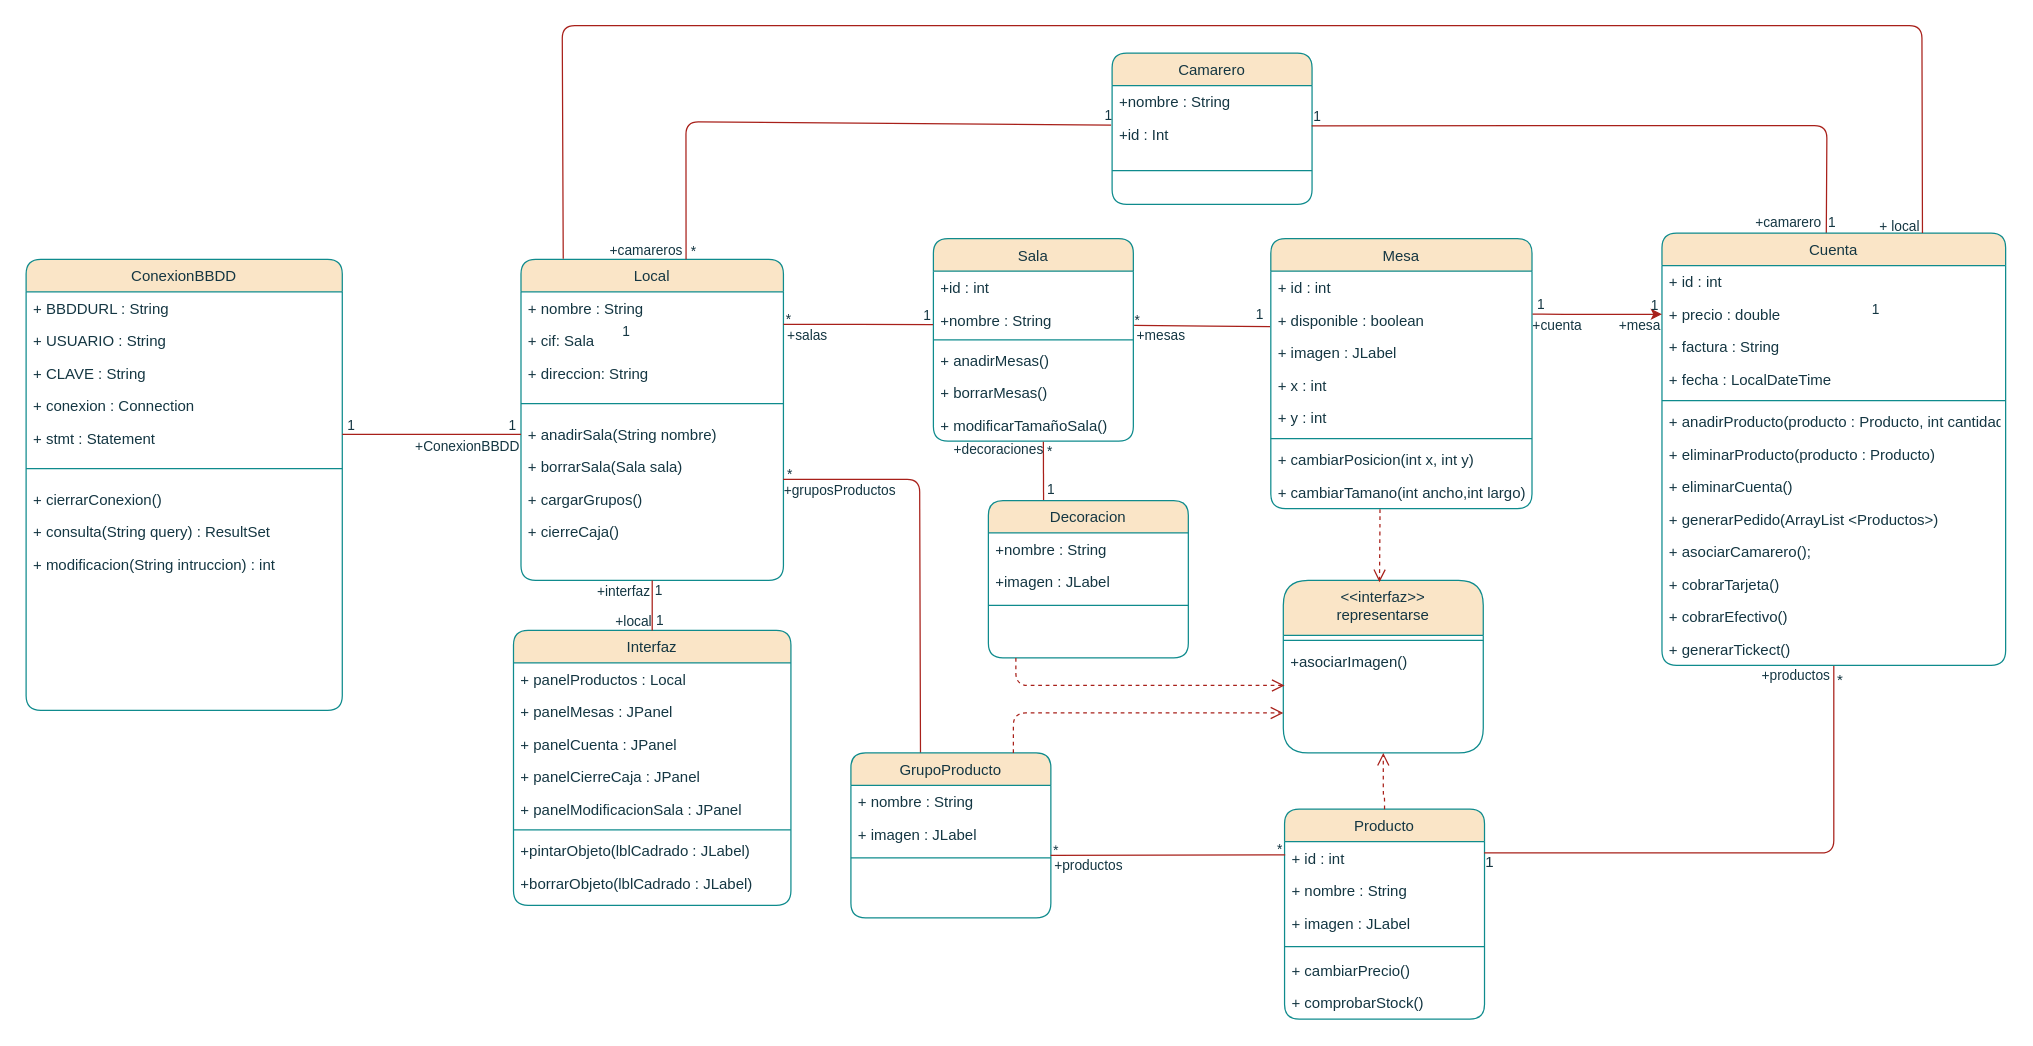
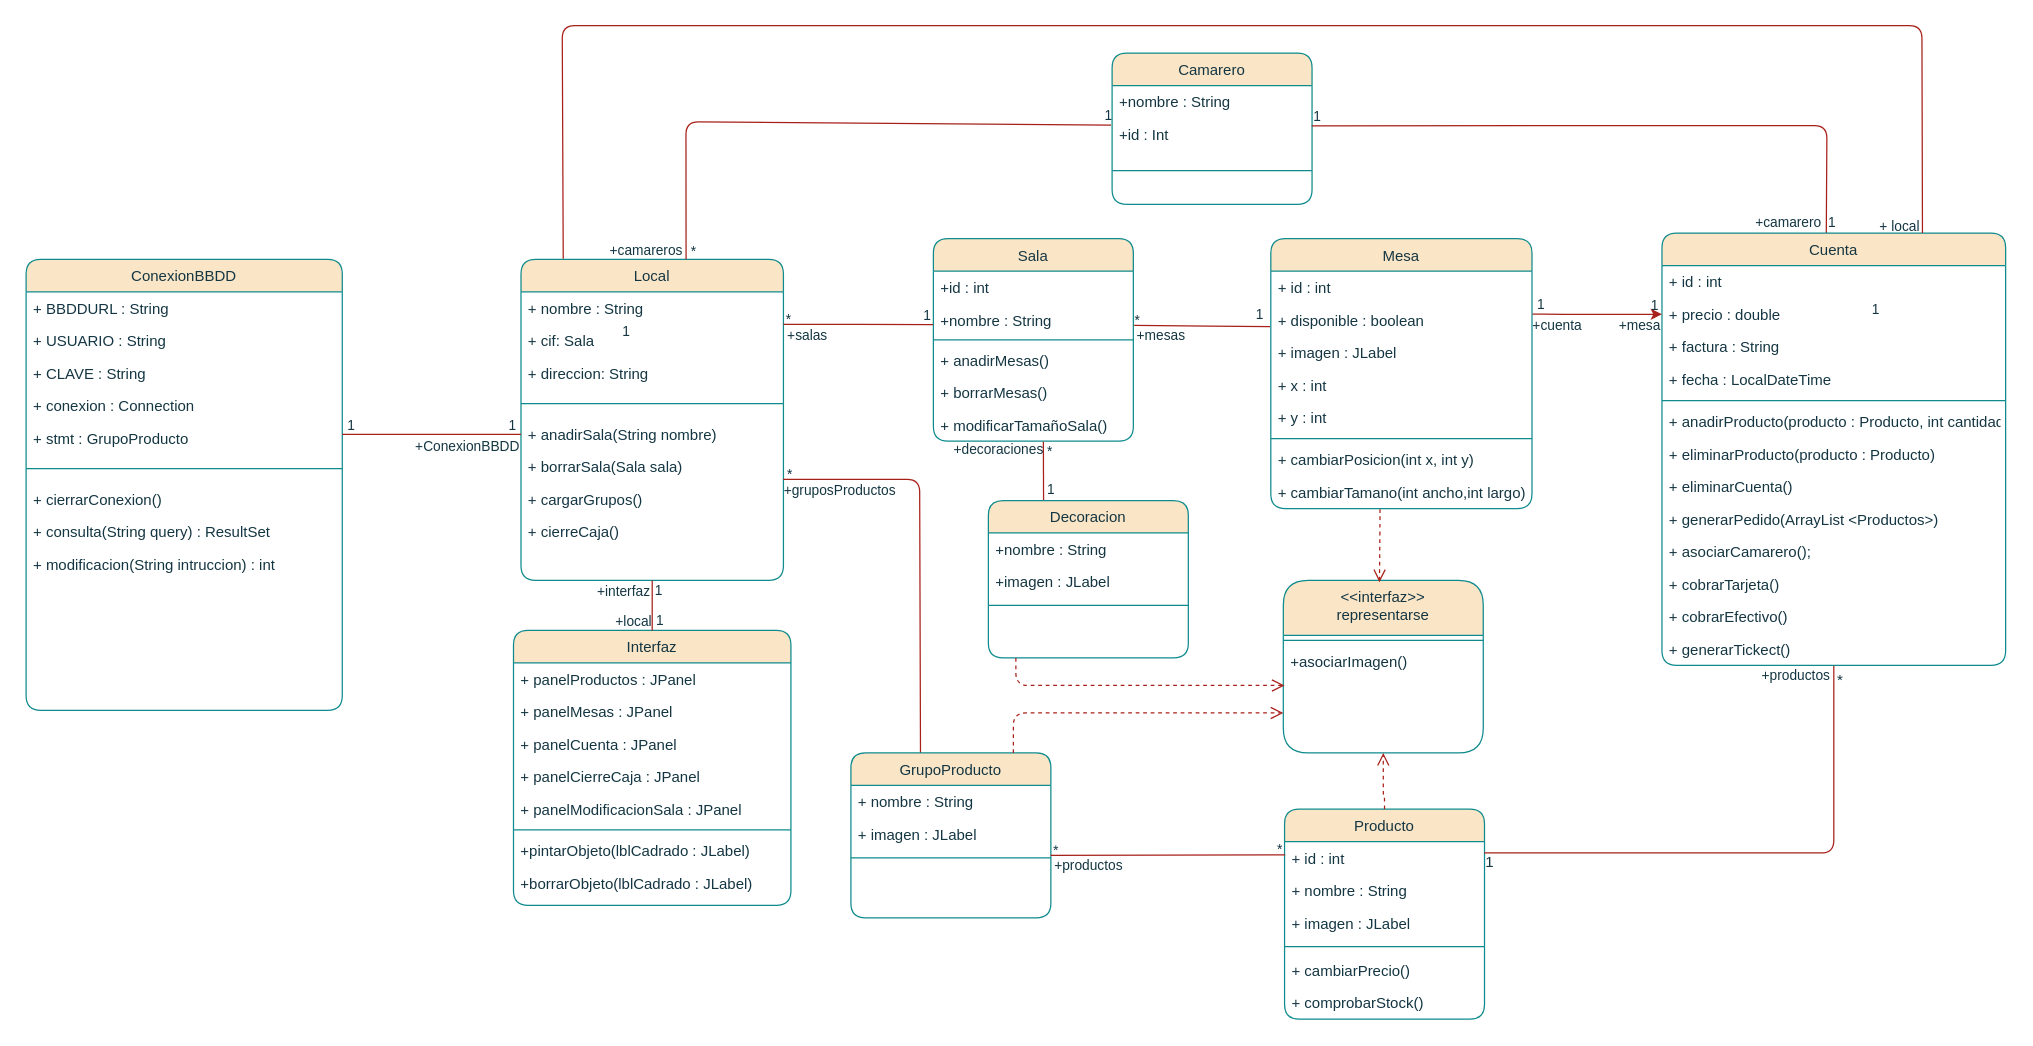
(100, 439) -> (117, 439)
(609, 680) -> (613, 680)
